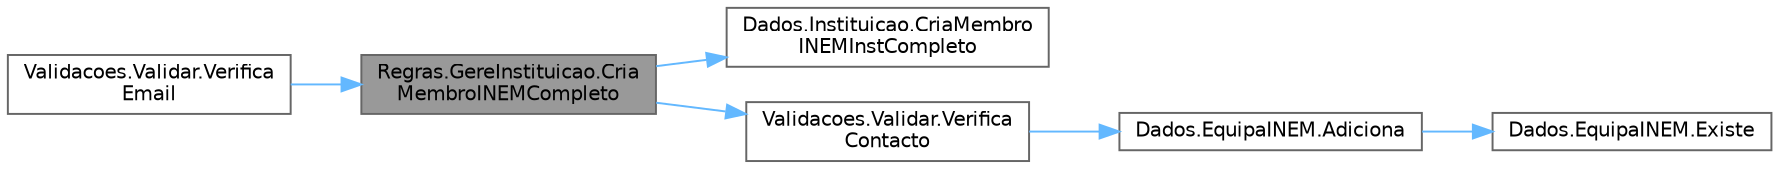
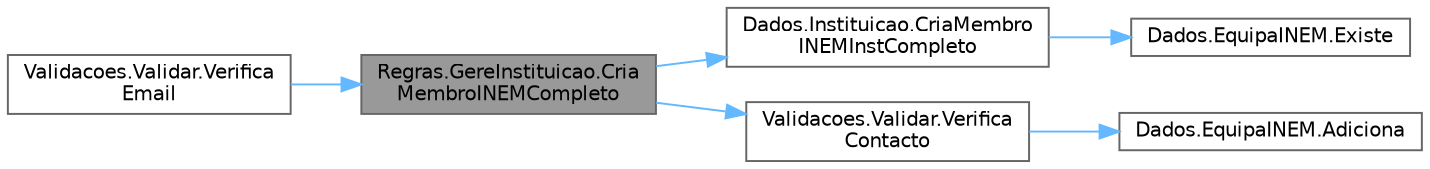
(1447, 132) -> (1080, 37)
